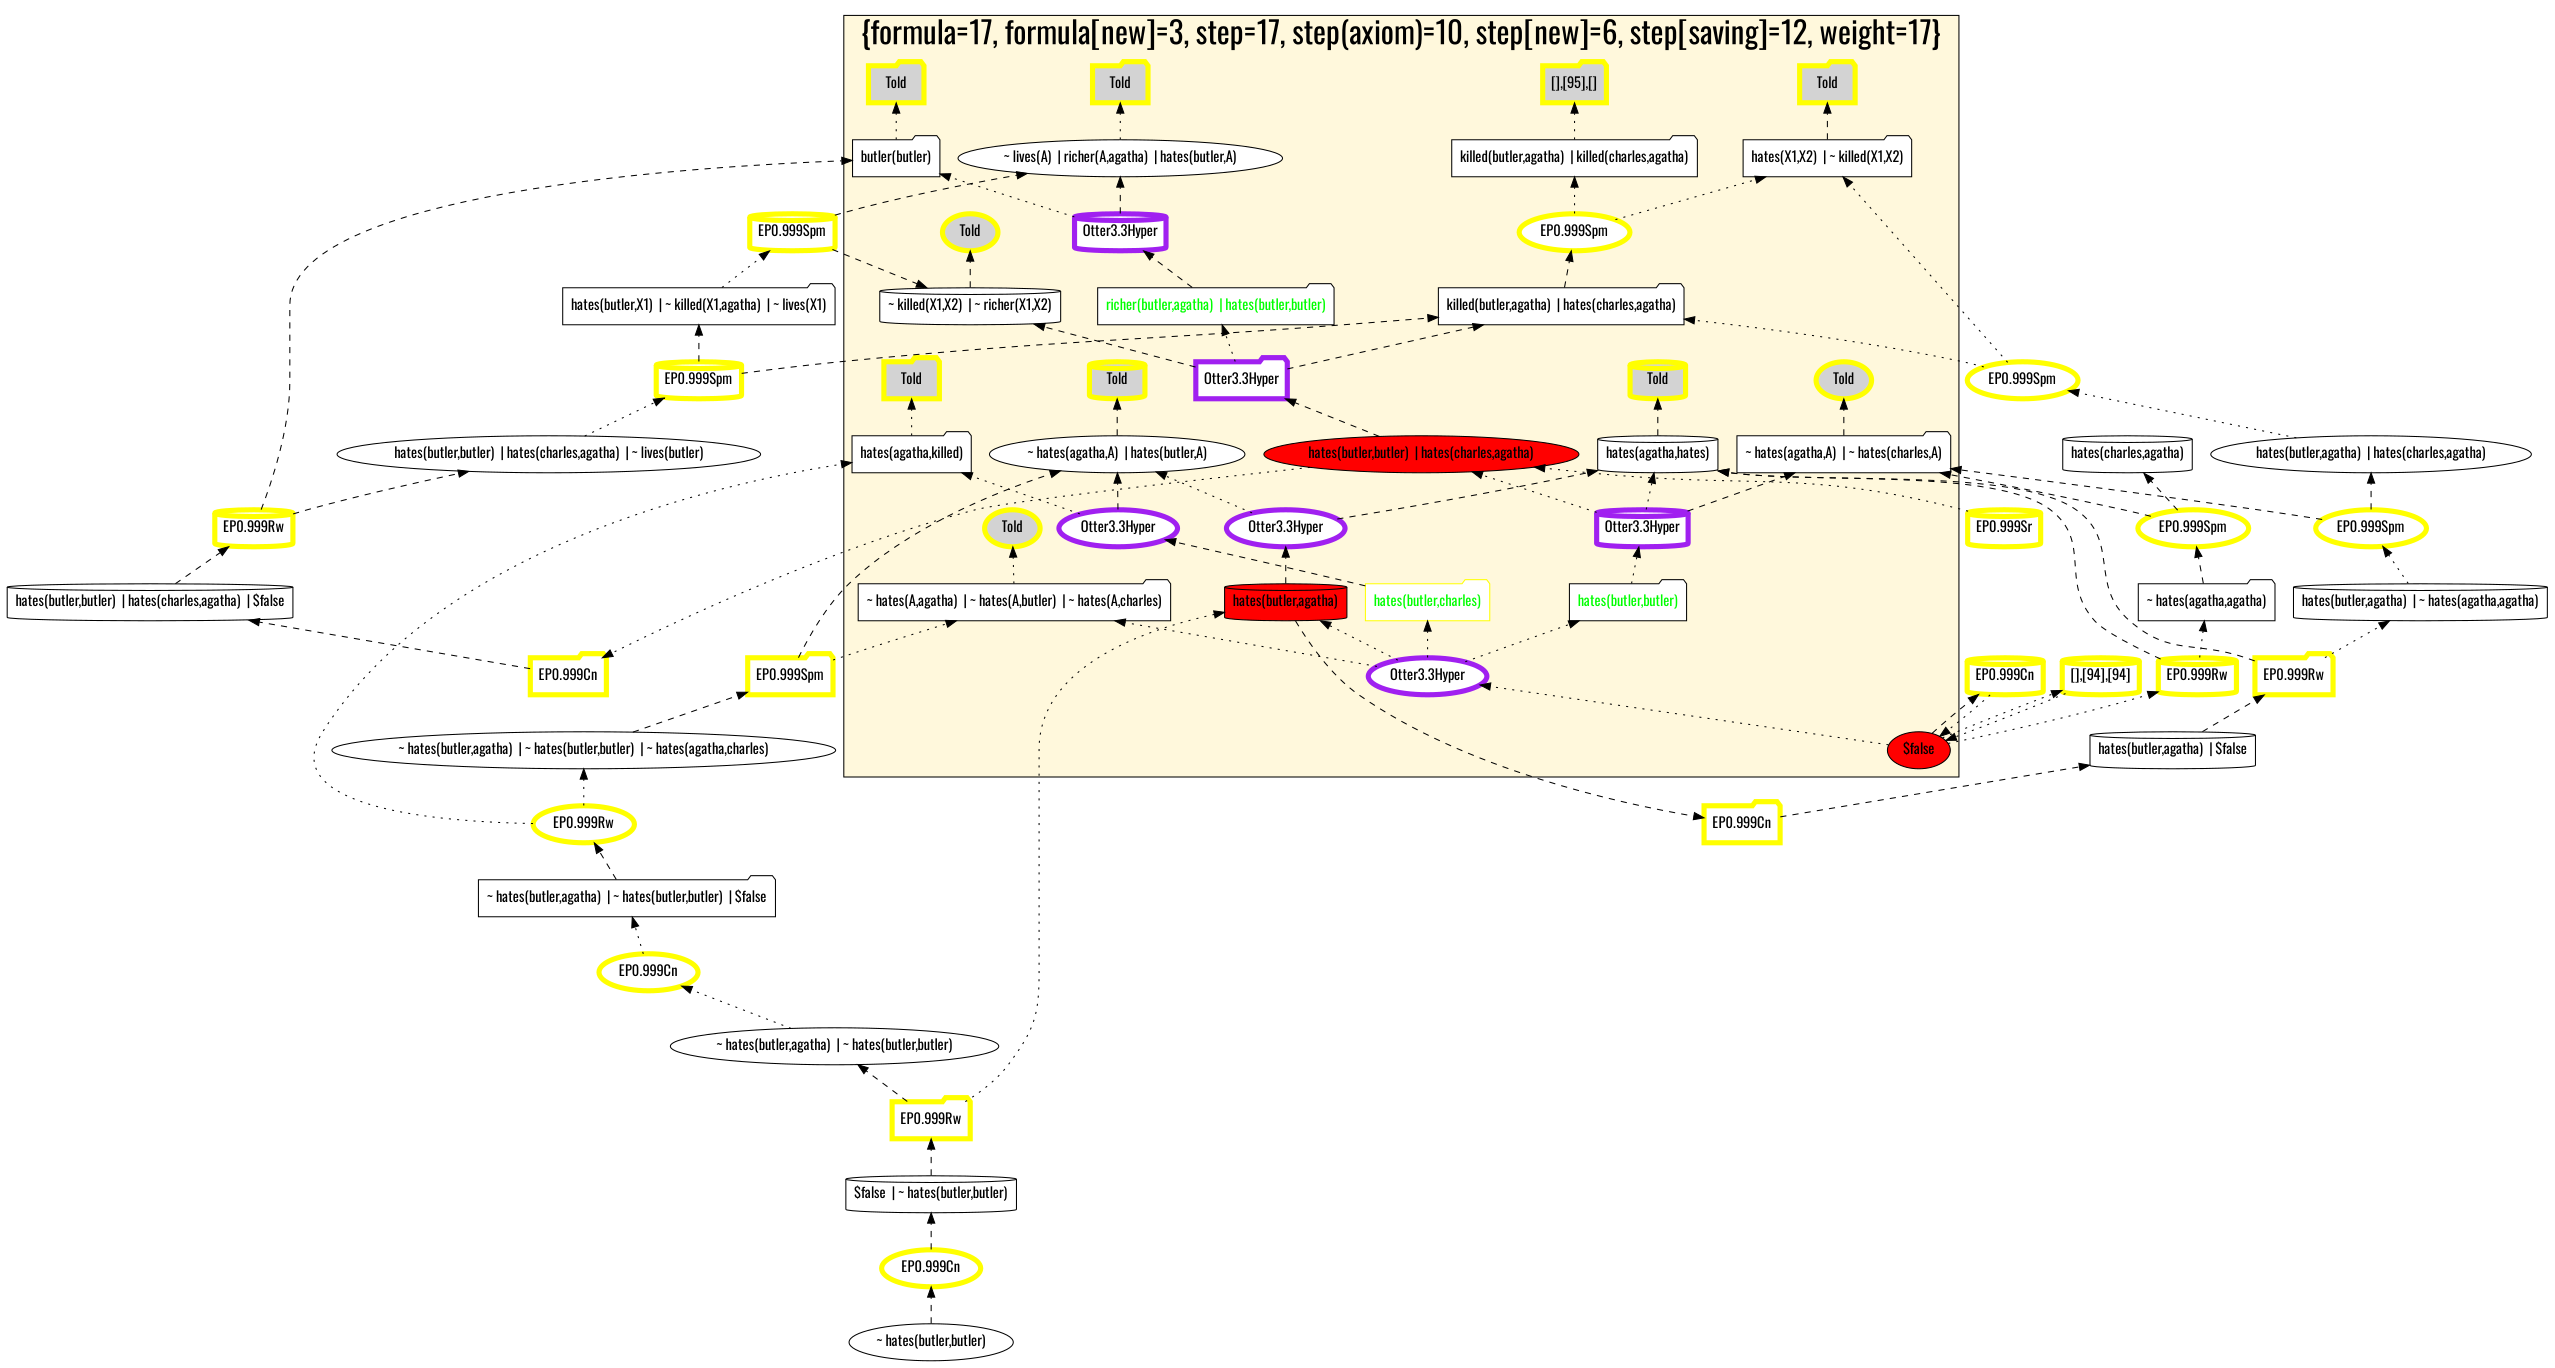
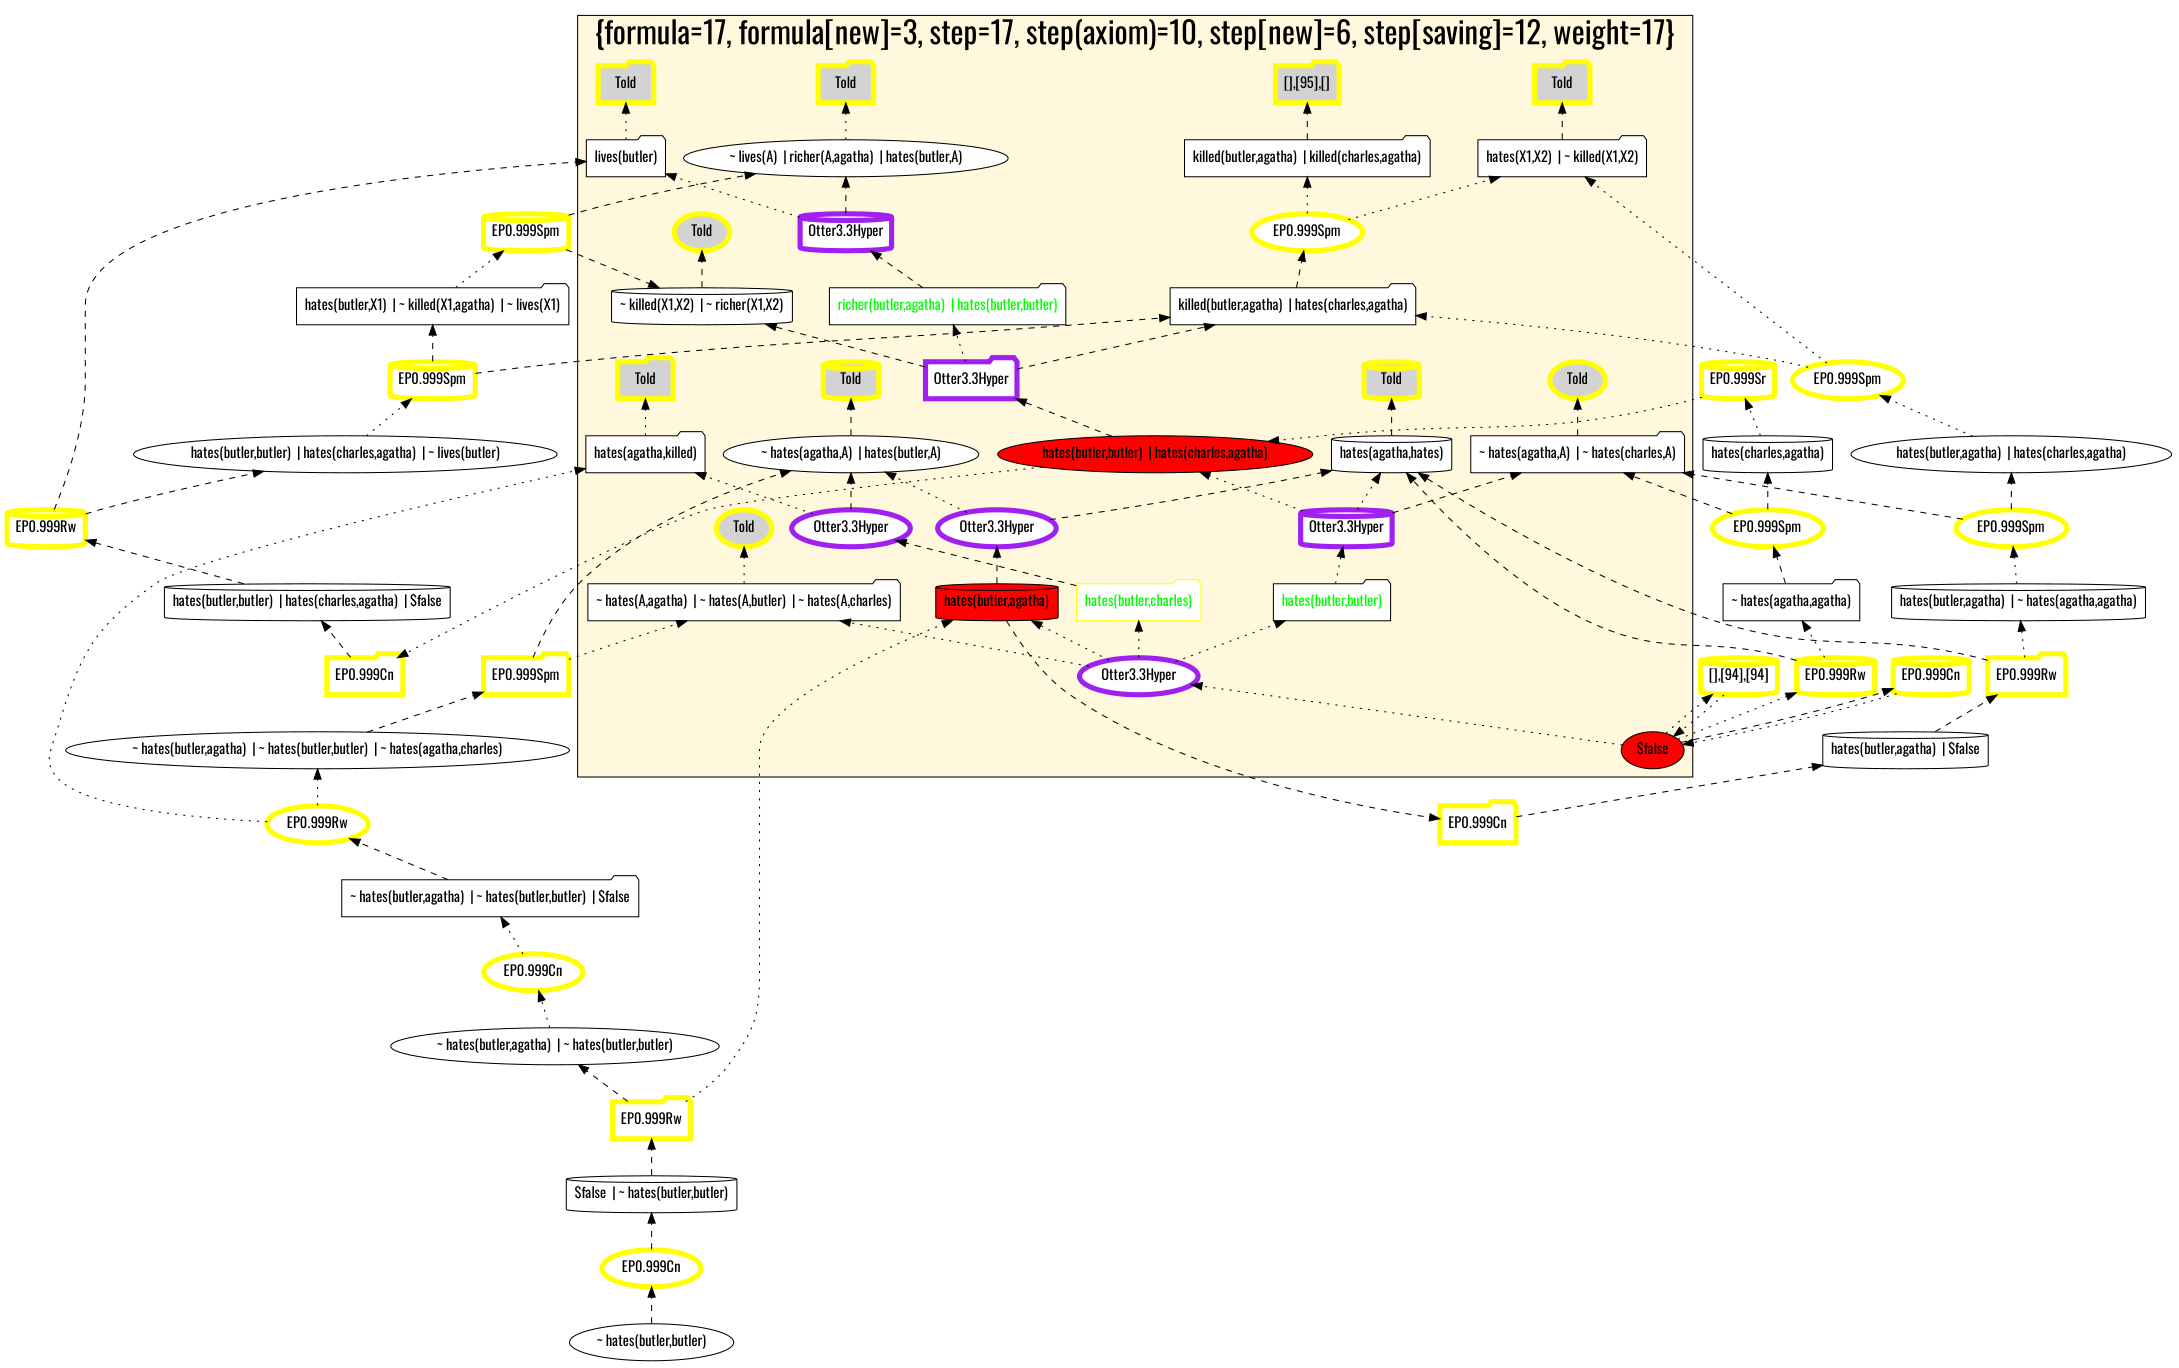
(1575, 126) -> (1307, 126)
(896, 158) -> (626, 158)
none -> (1755, 422)
